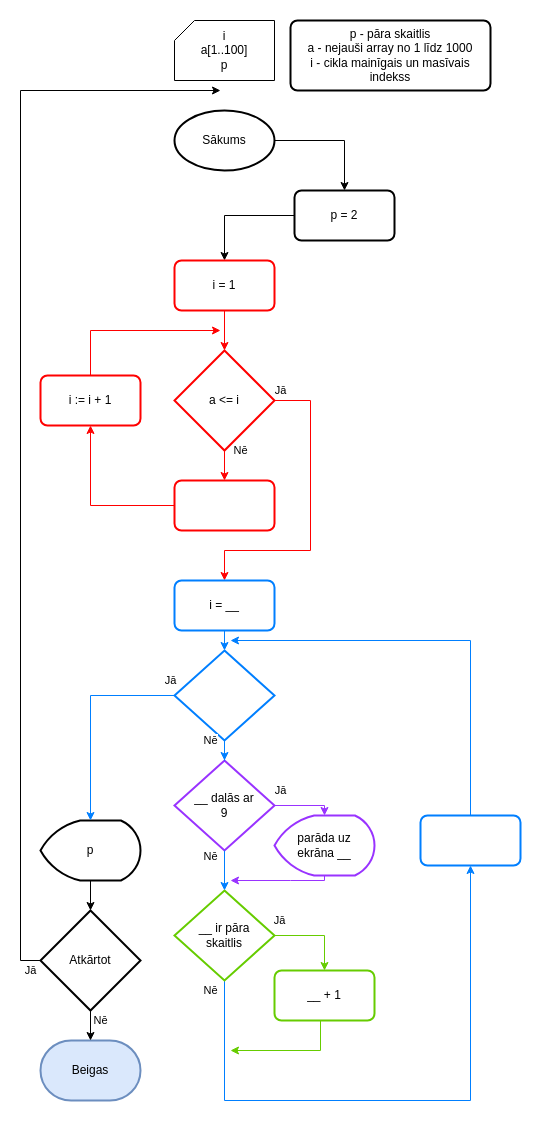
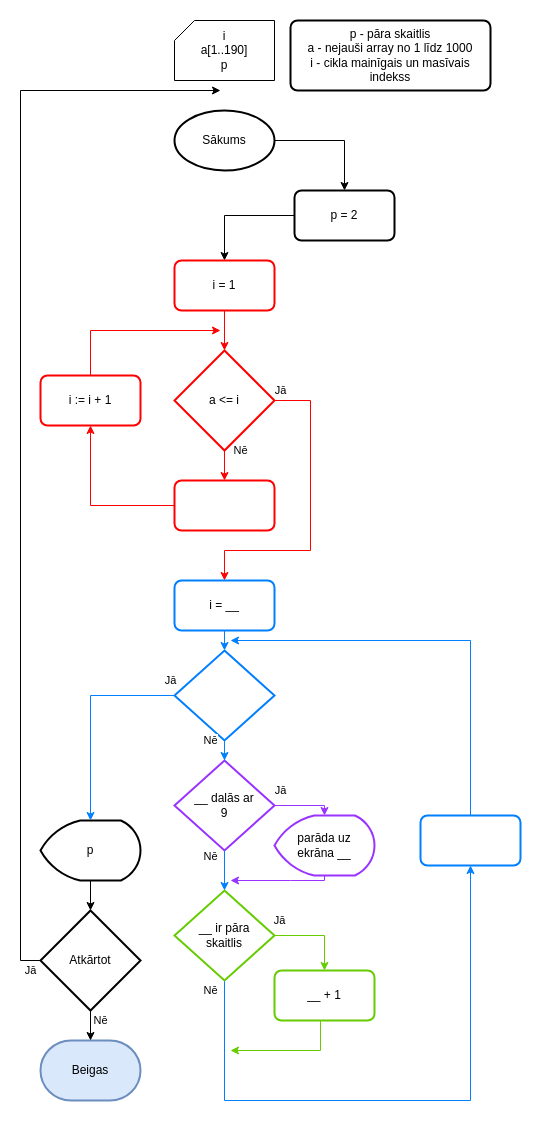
(225, 51) -> (225, 51)
